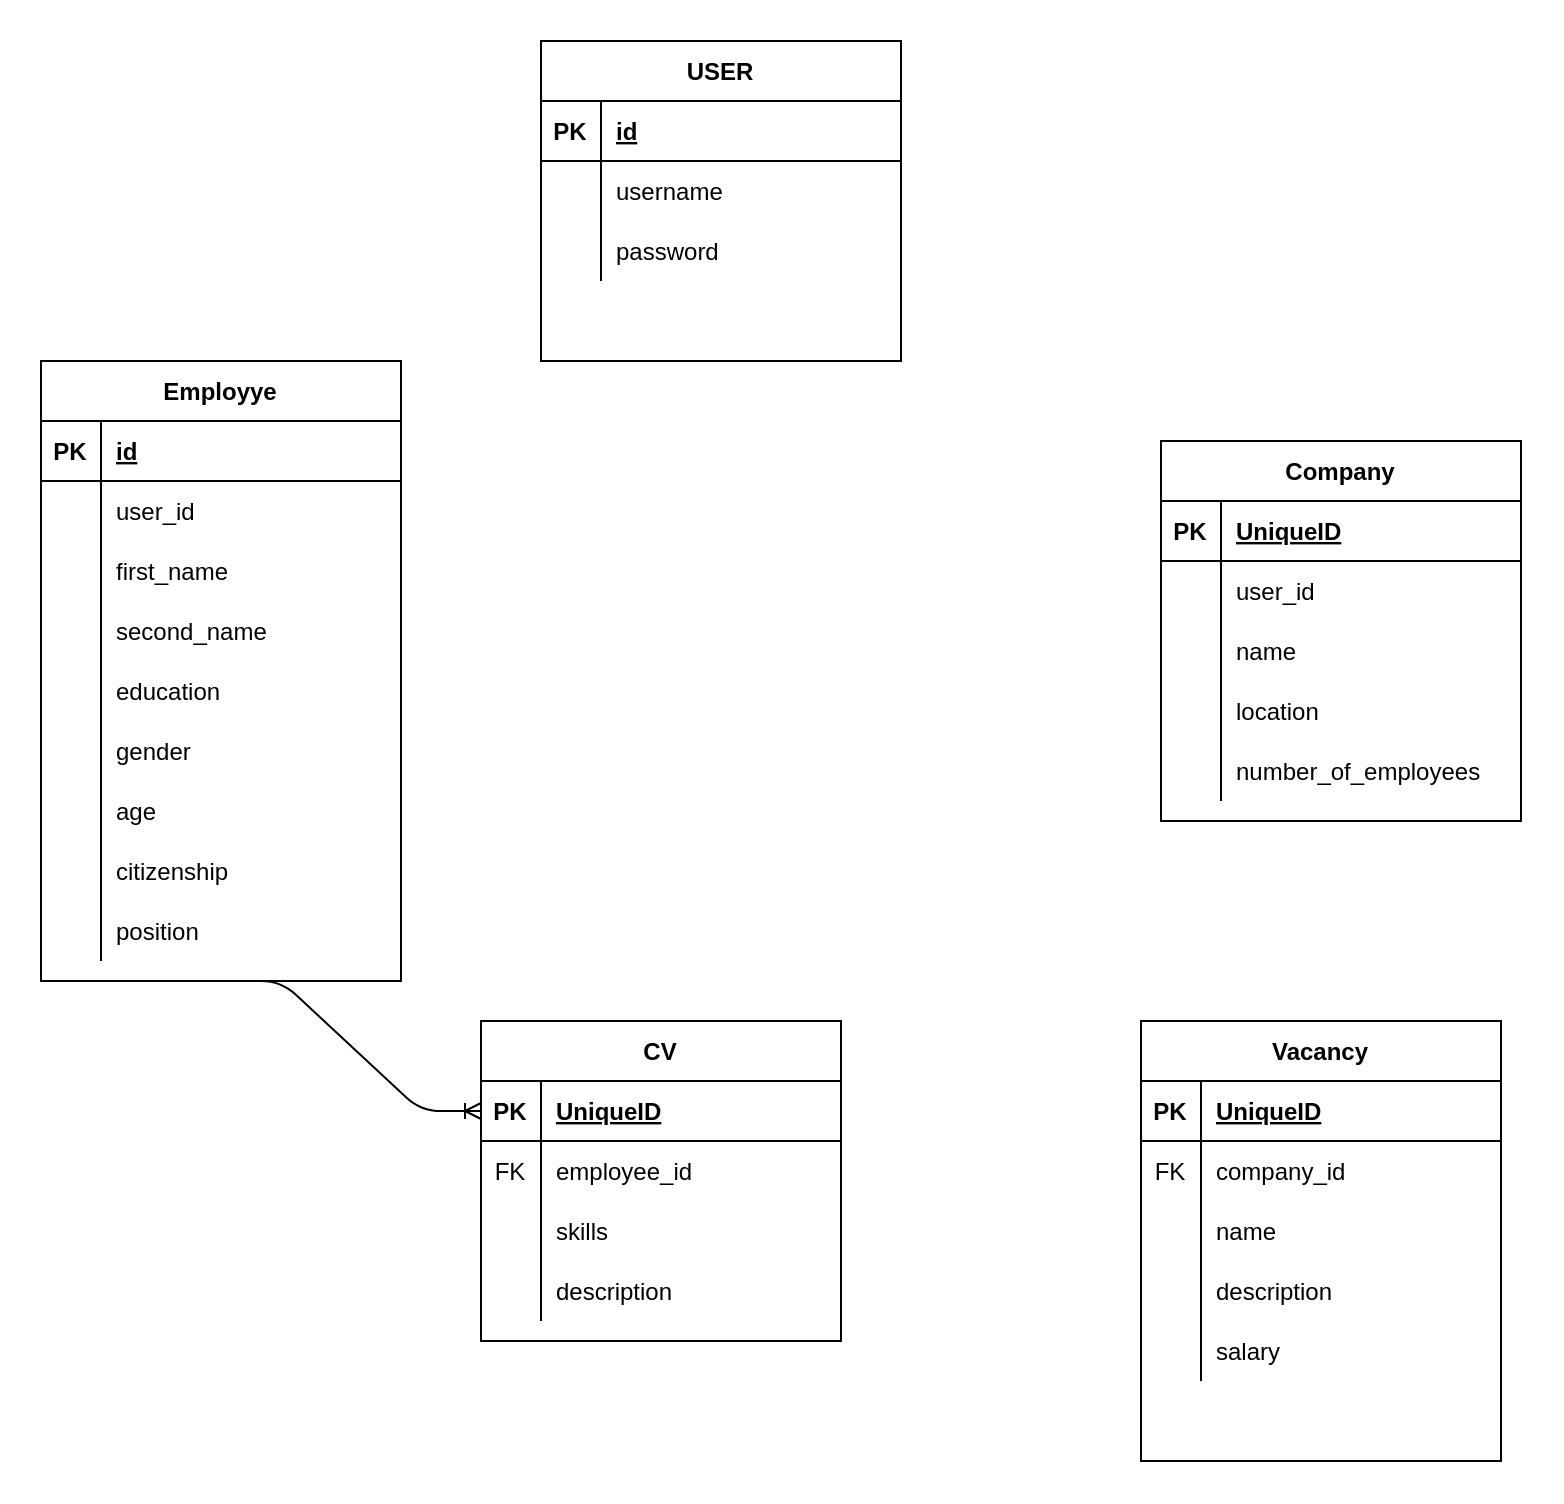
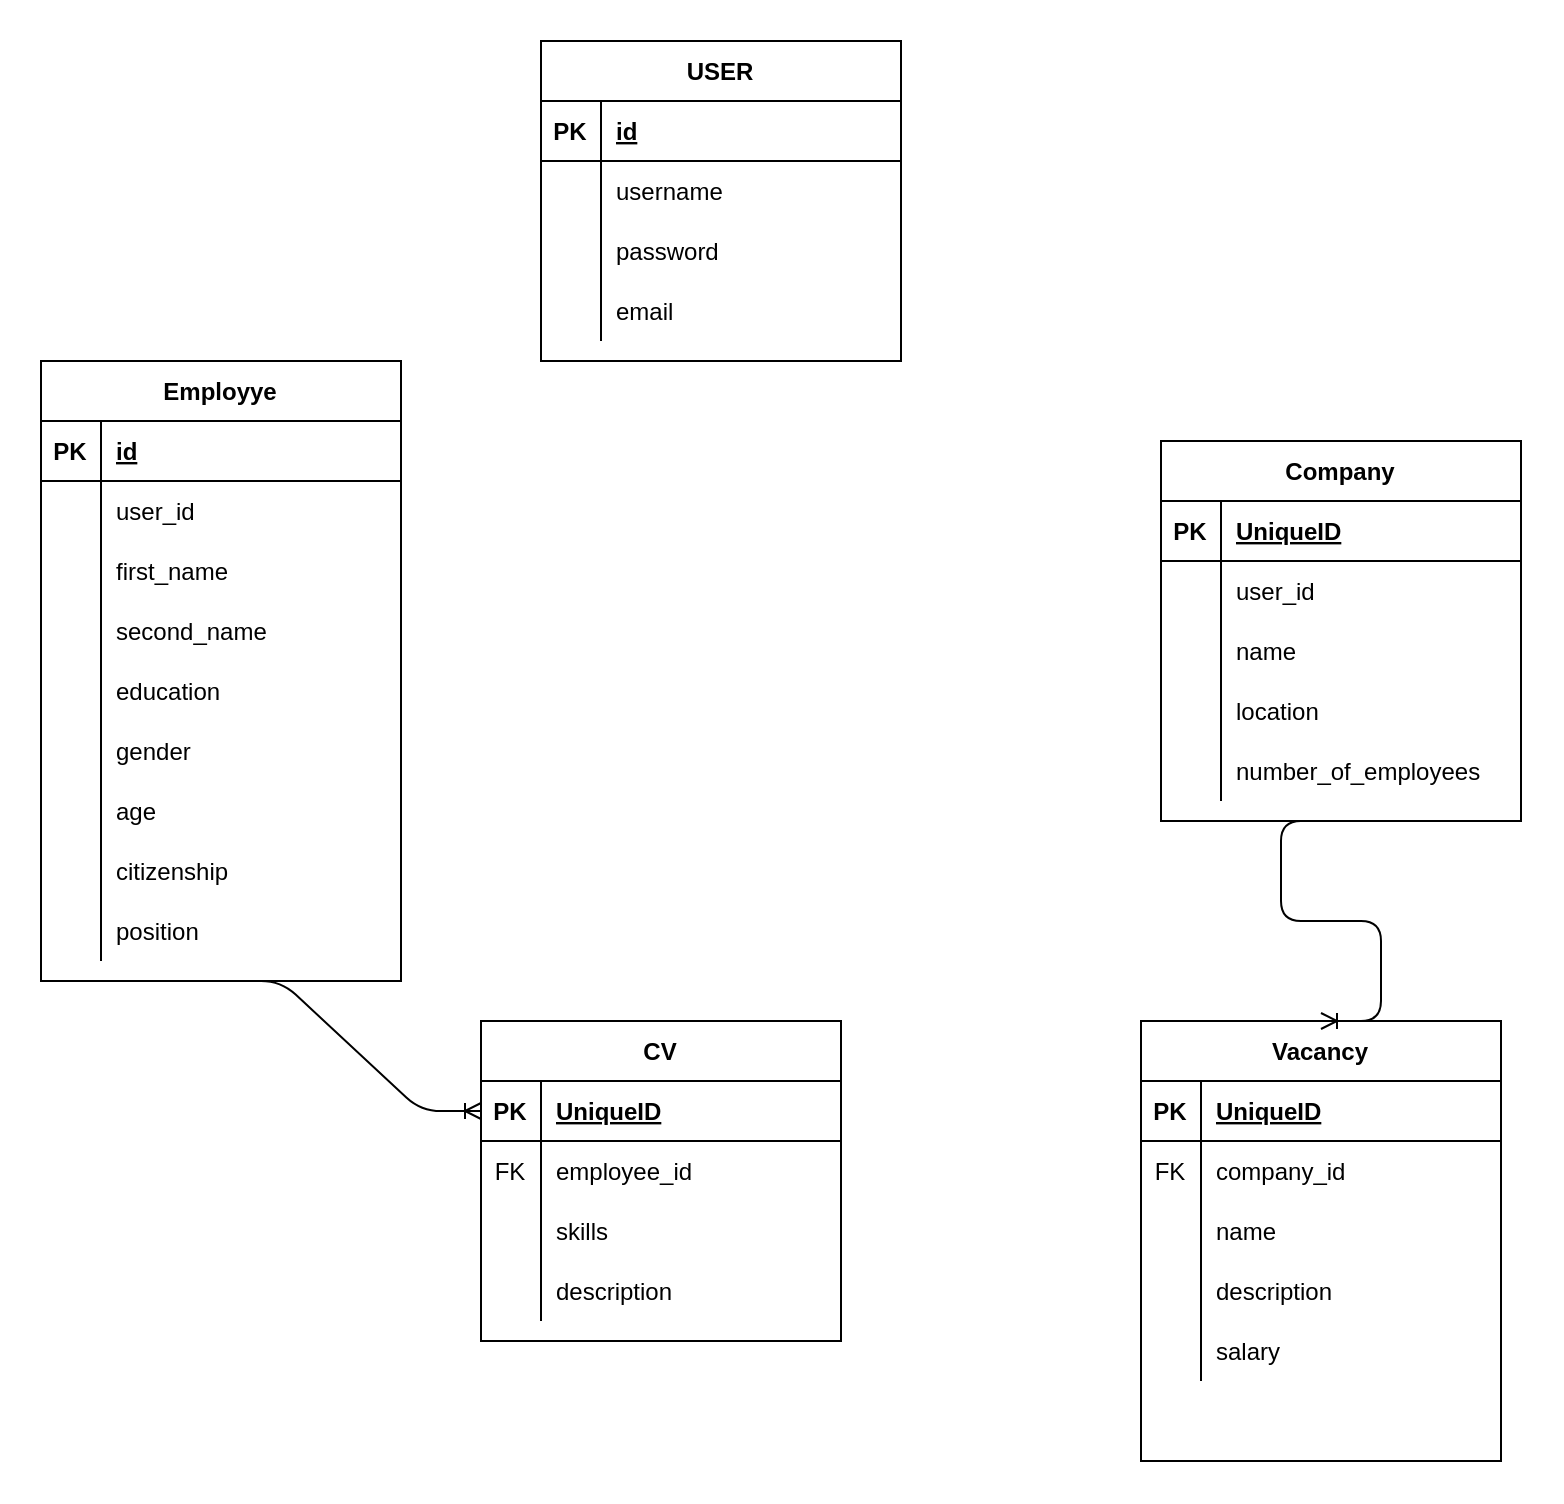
none -> (751, 311)
none -> (1336, 921)
